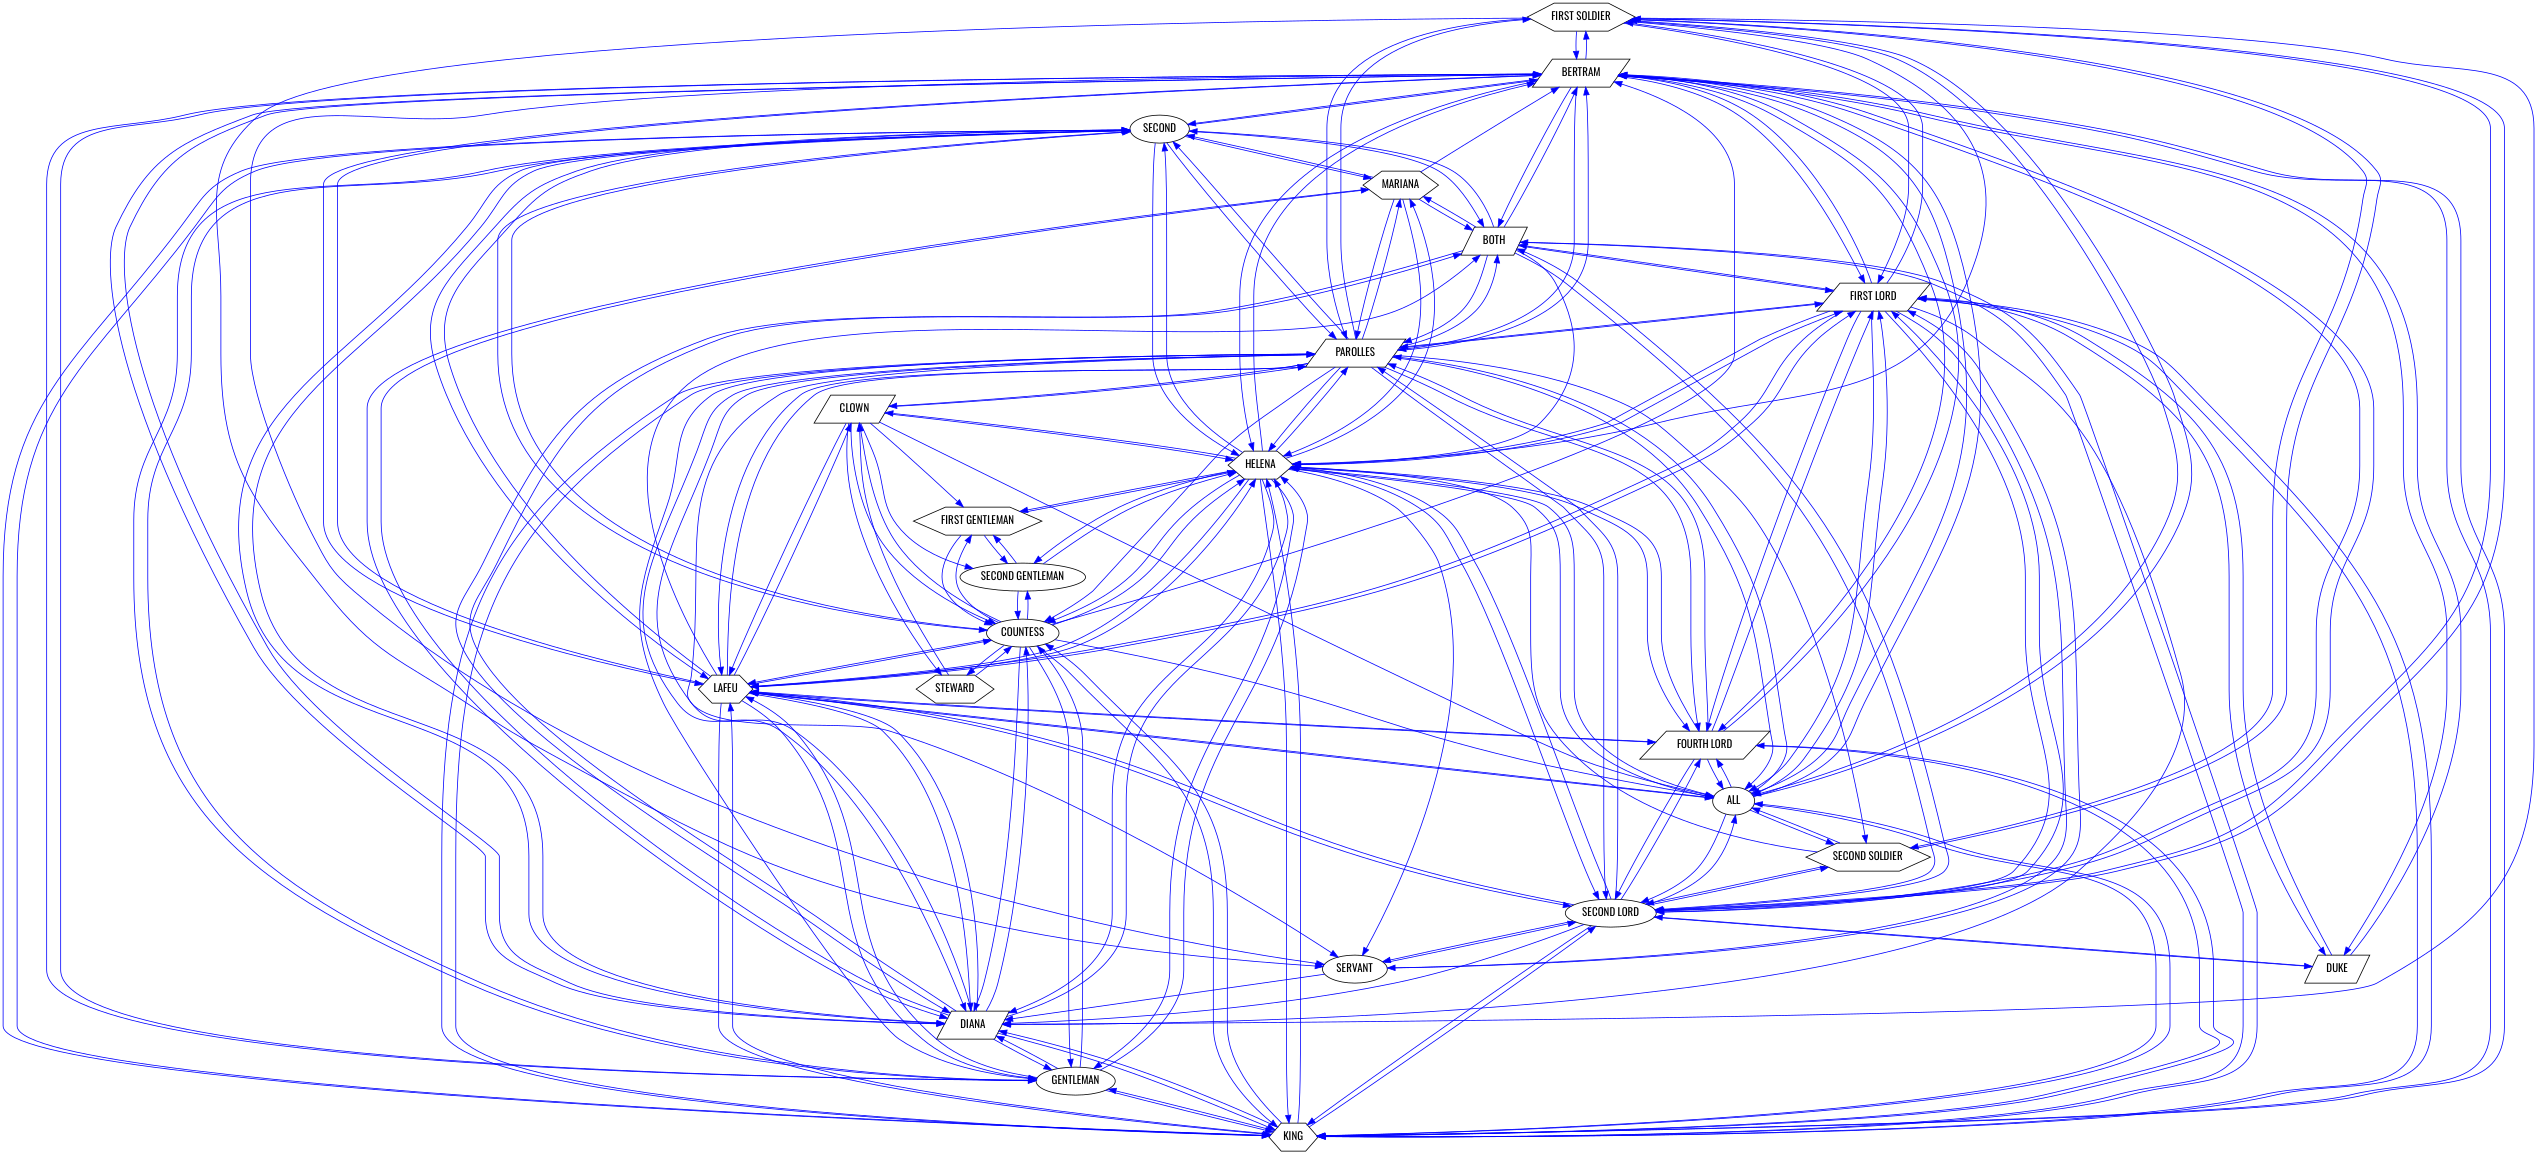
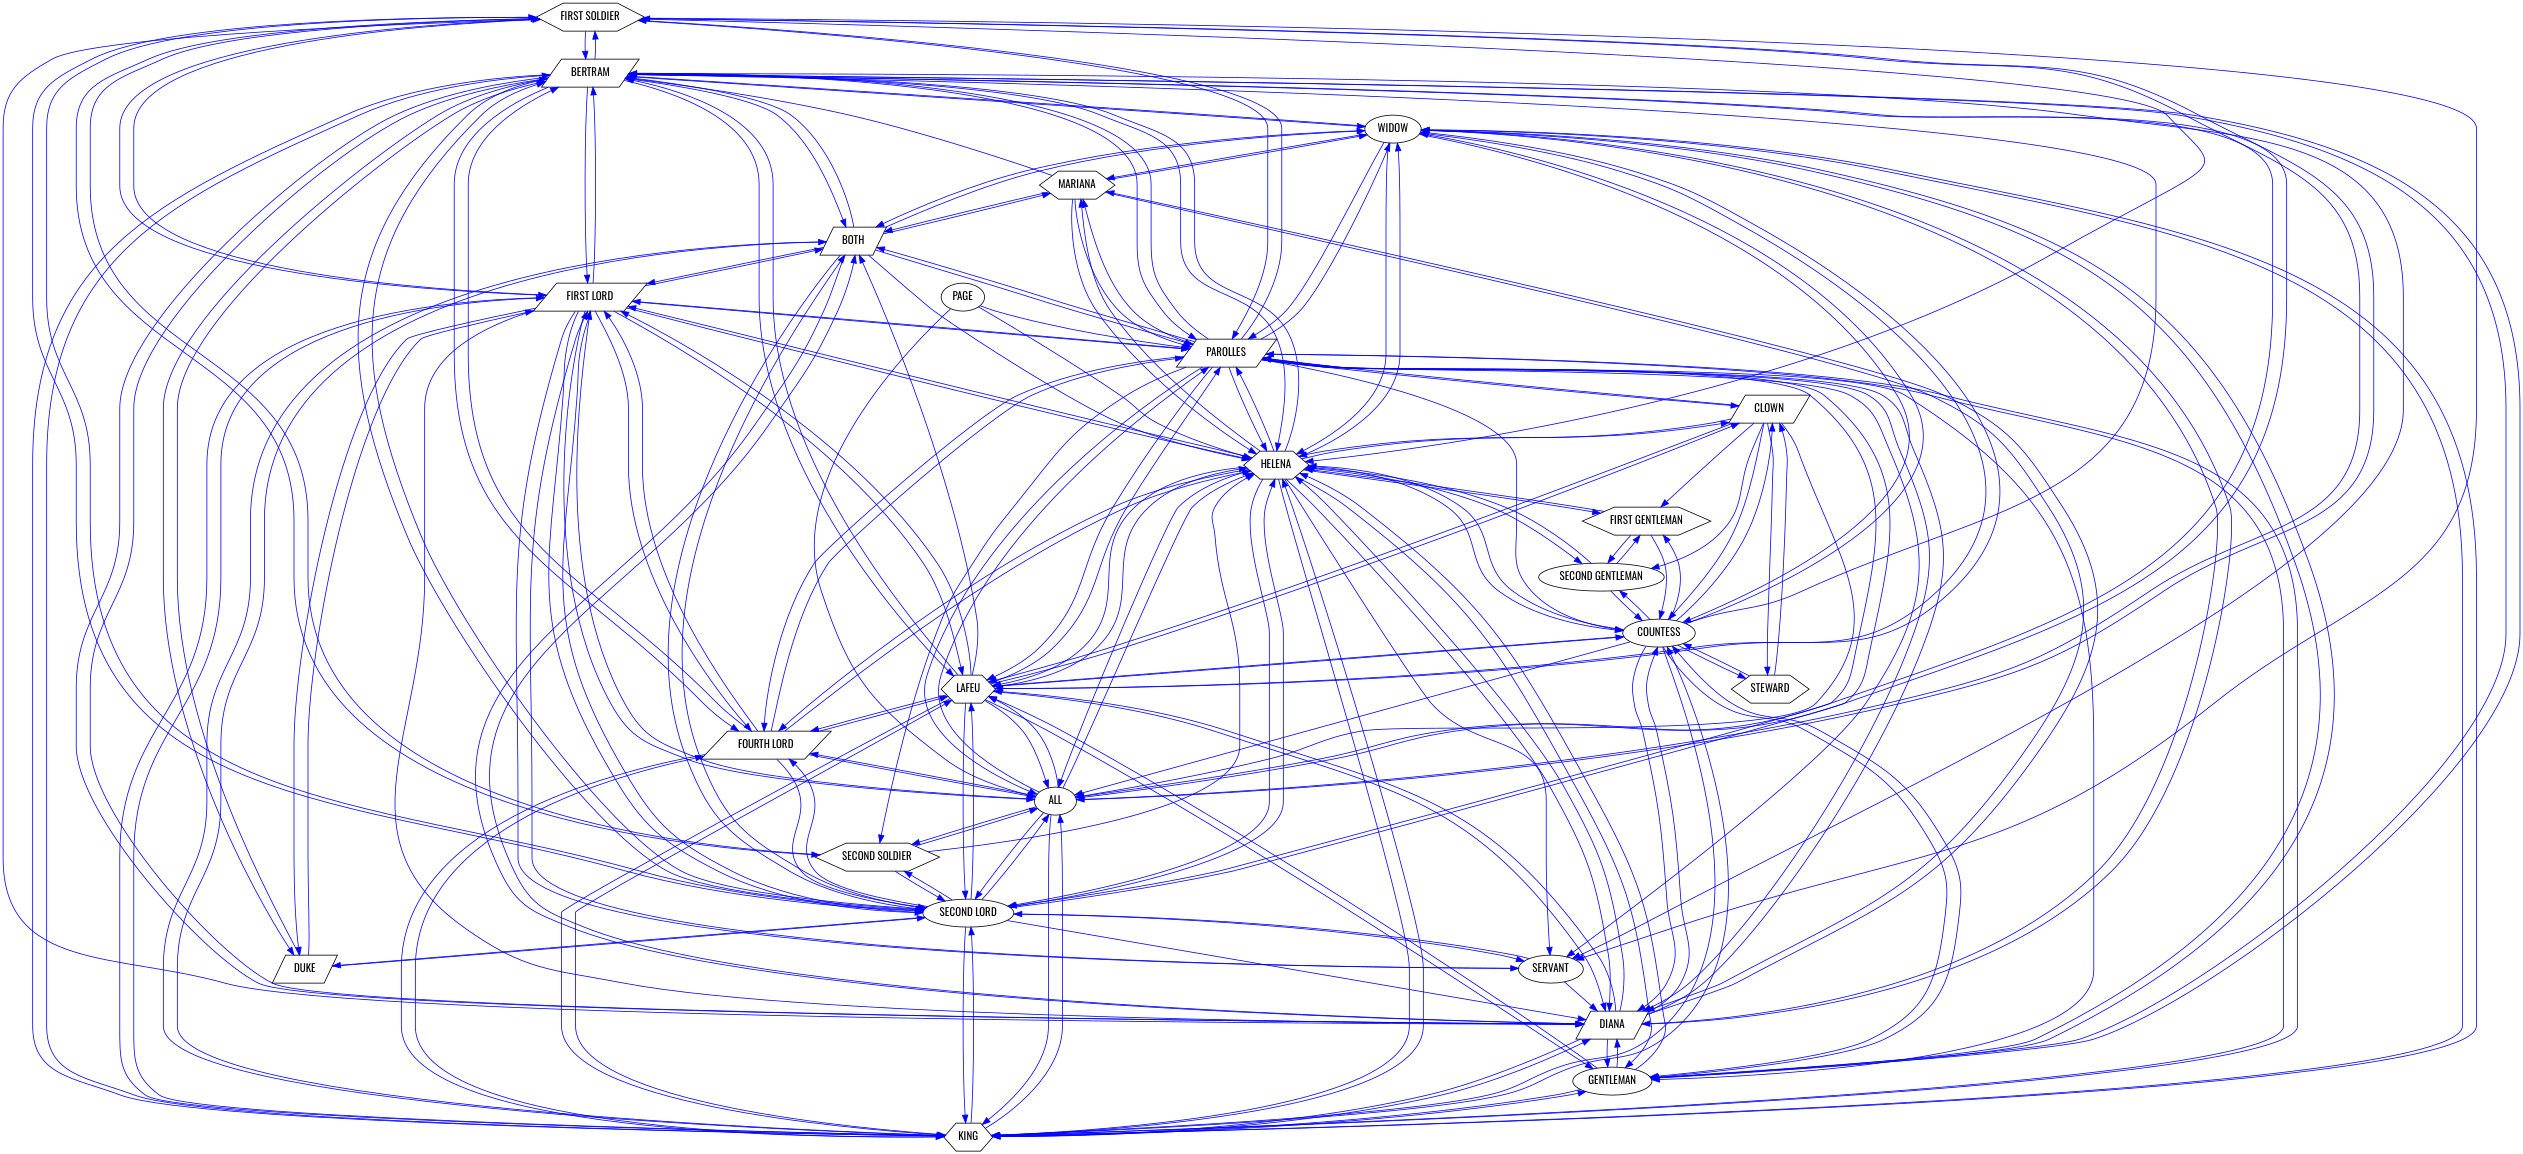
(1160, 129) -> (1393, 129)
none -> (963, 297)
